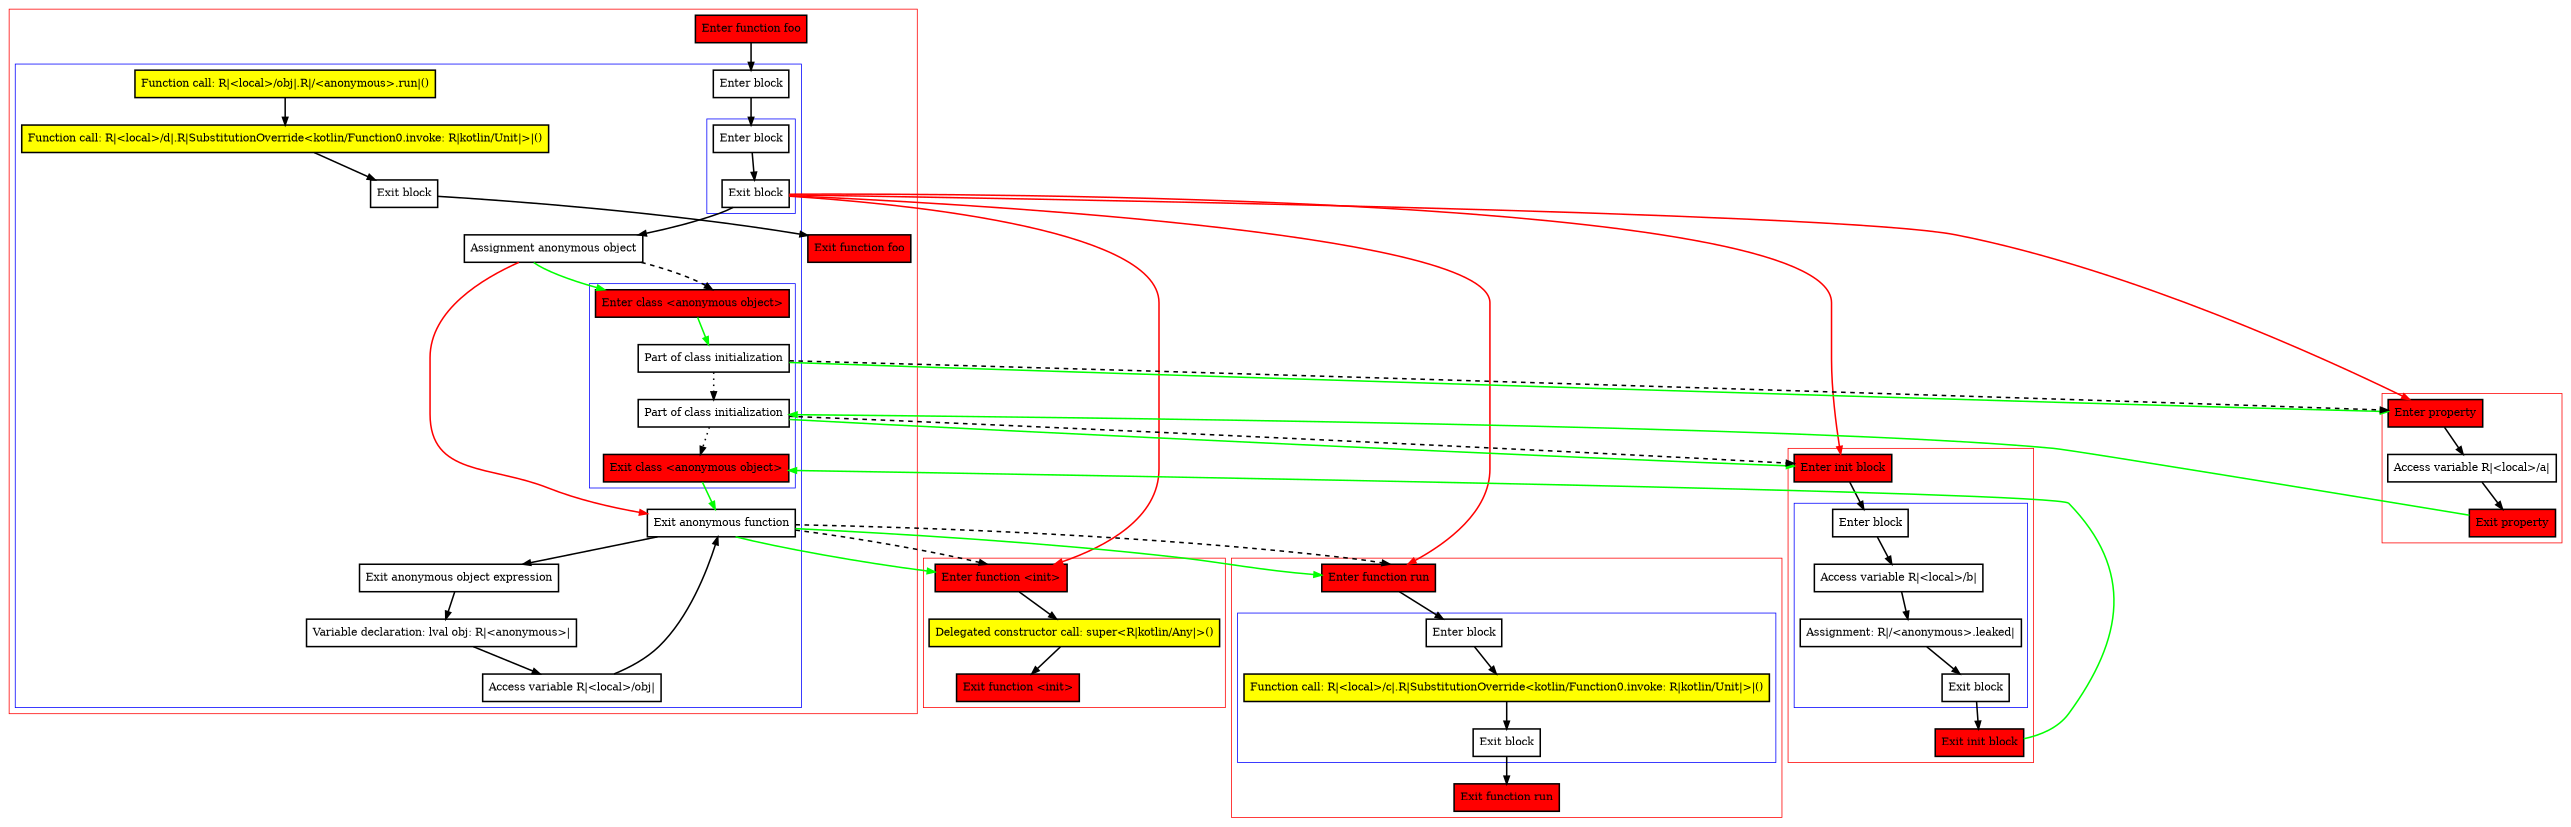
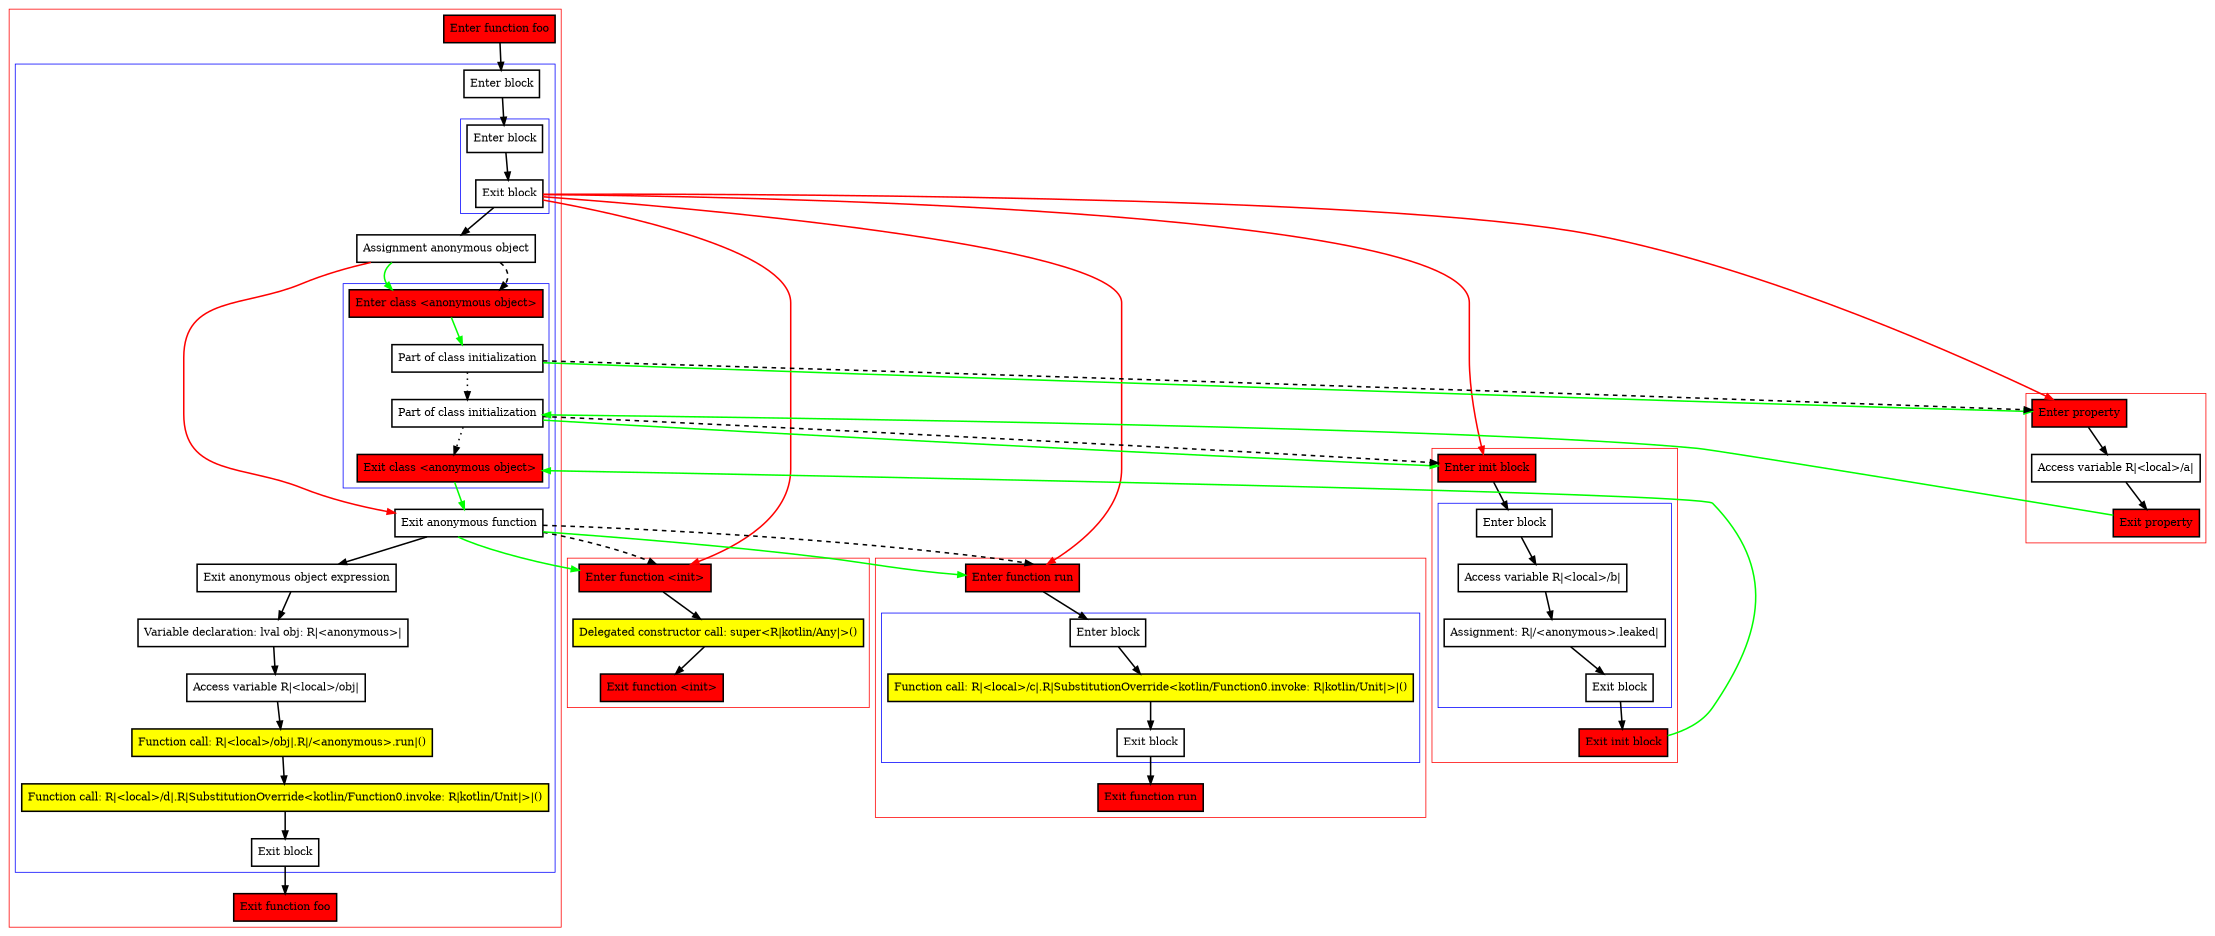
(679, 622) -> (279, 711)
